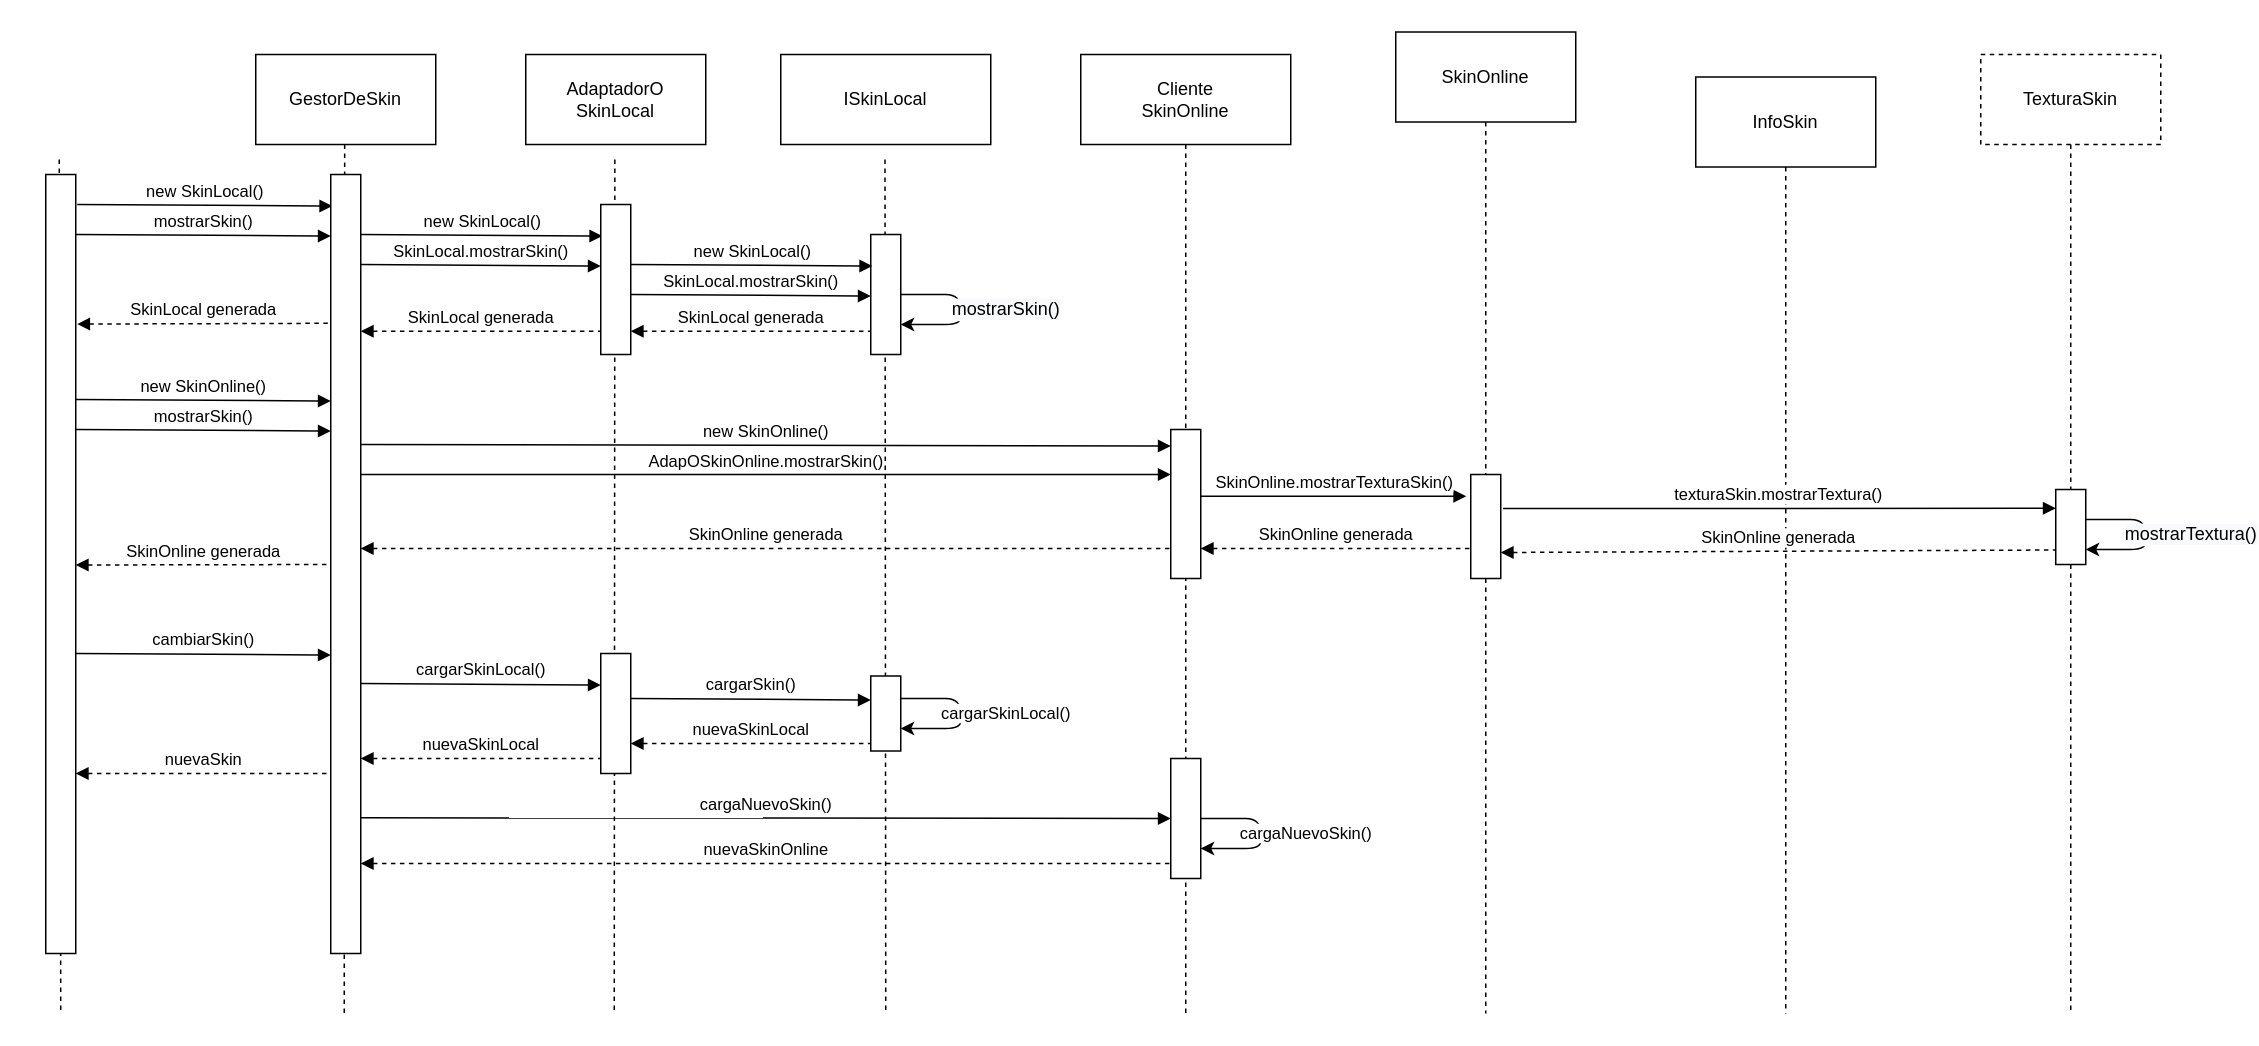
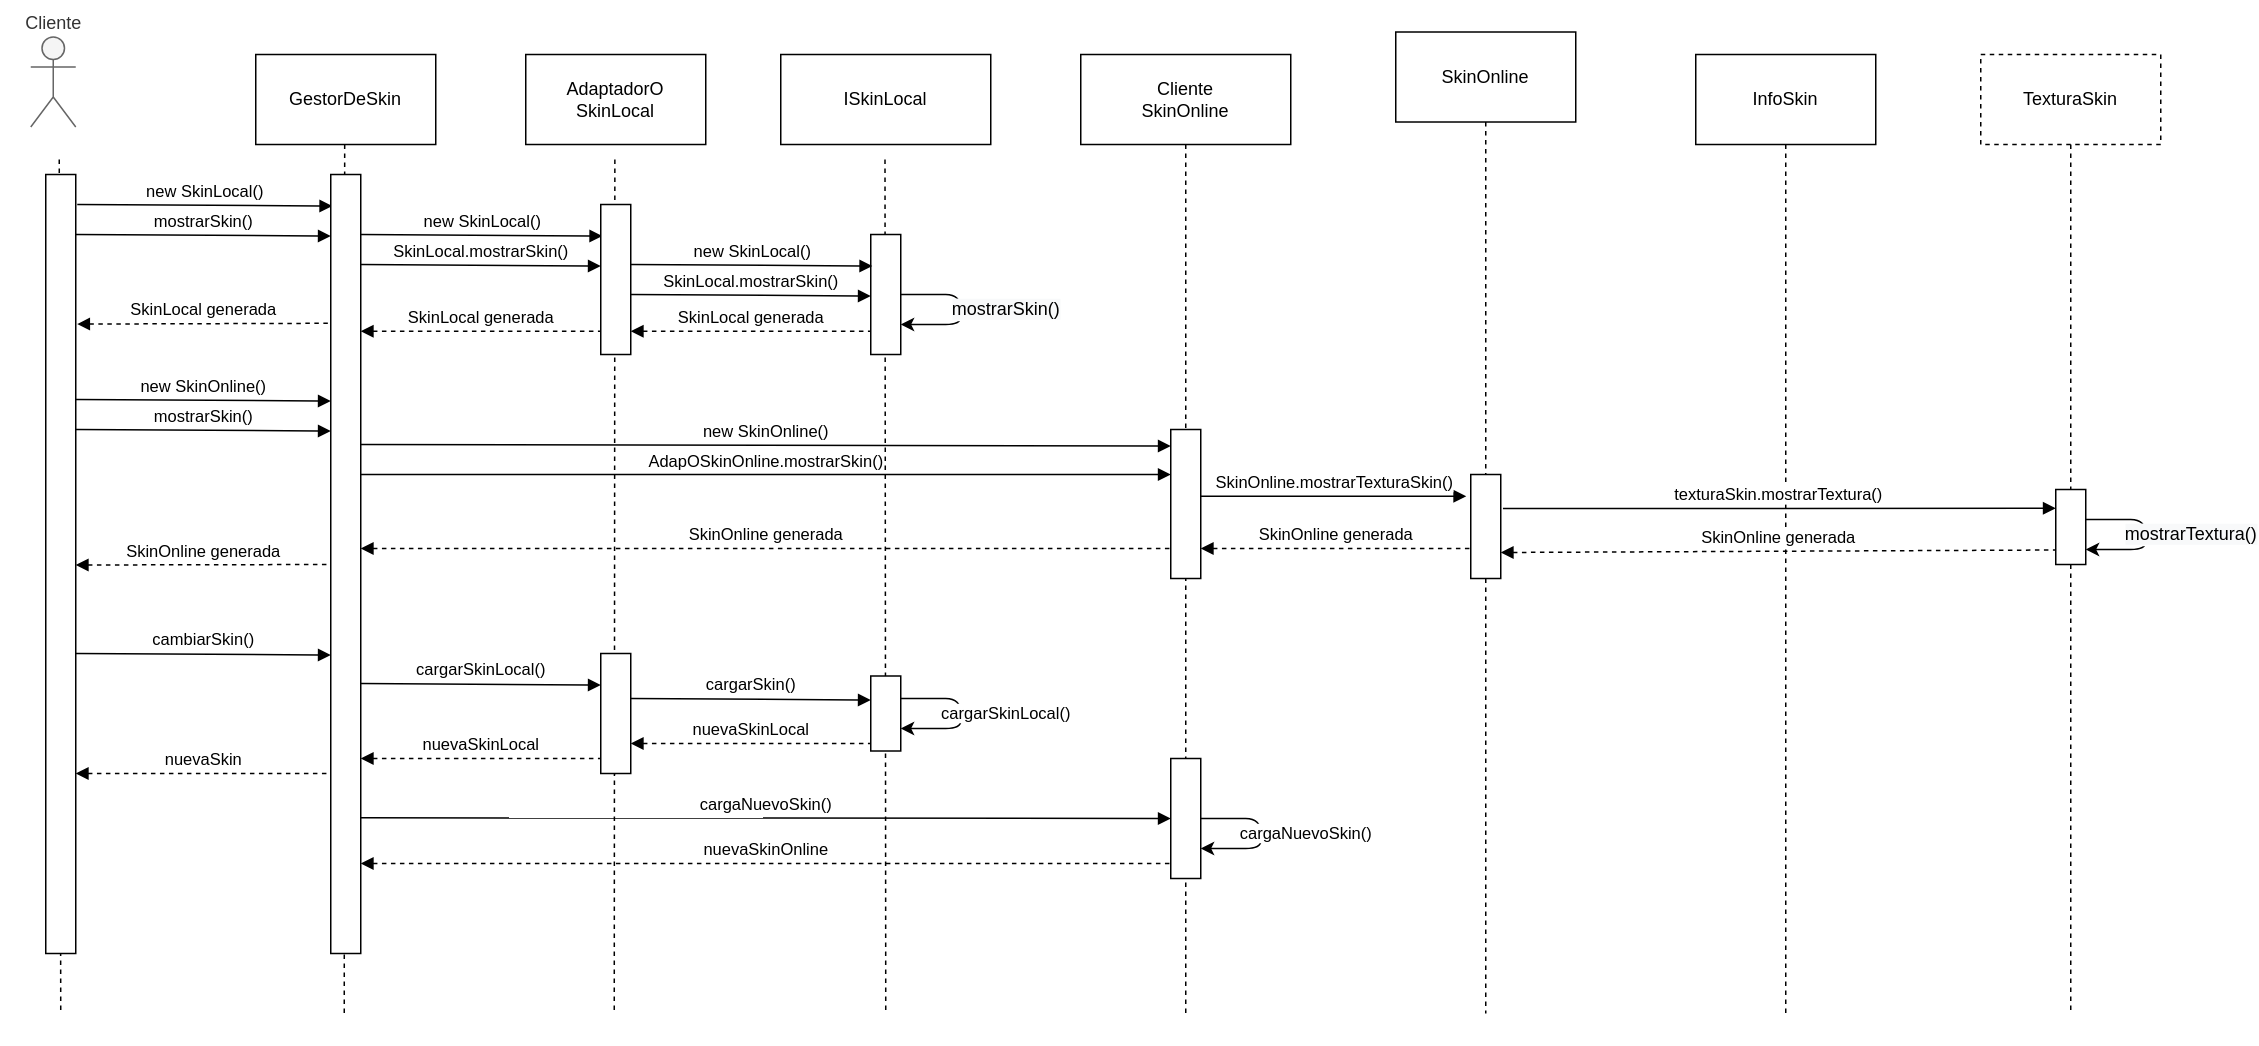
none -> (53, 82)
(1786, 122) -> (1786, 99)
